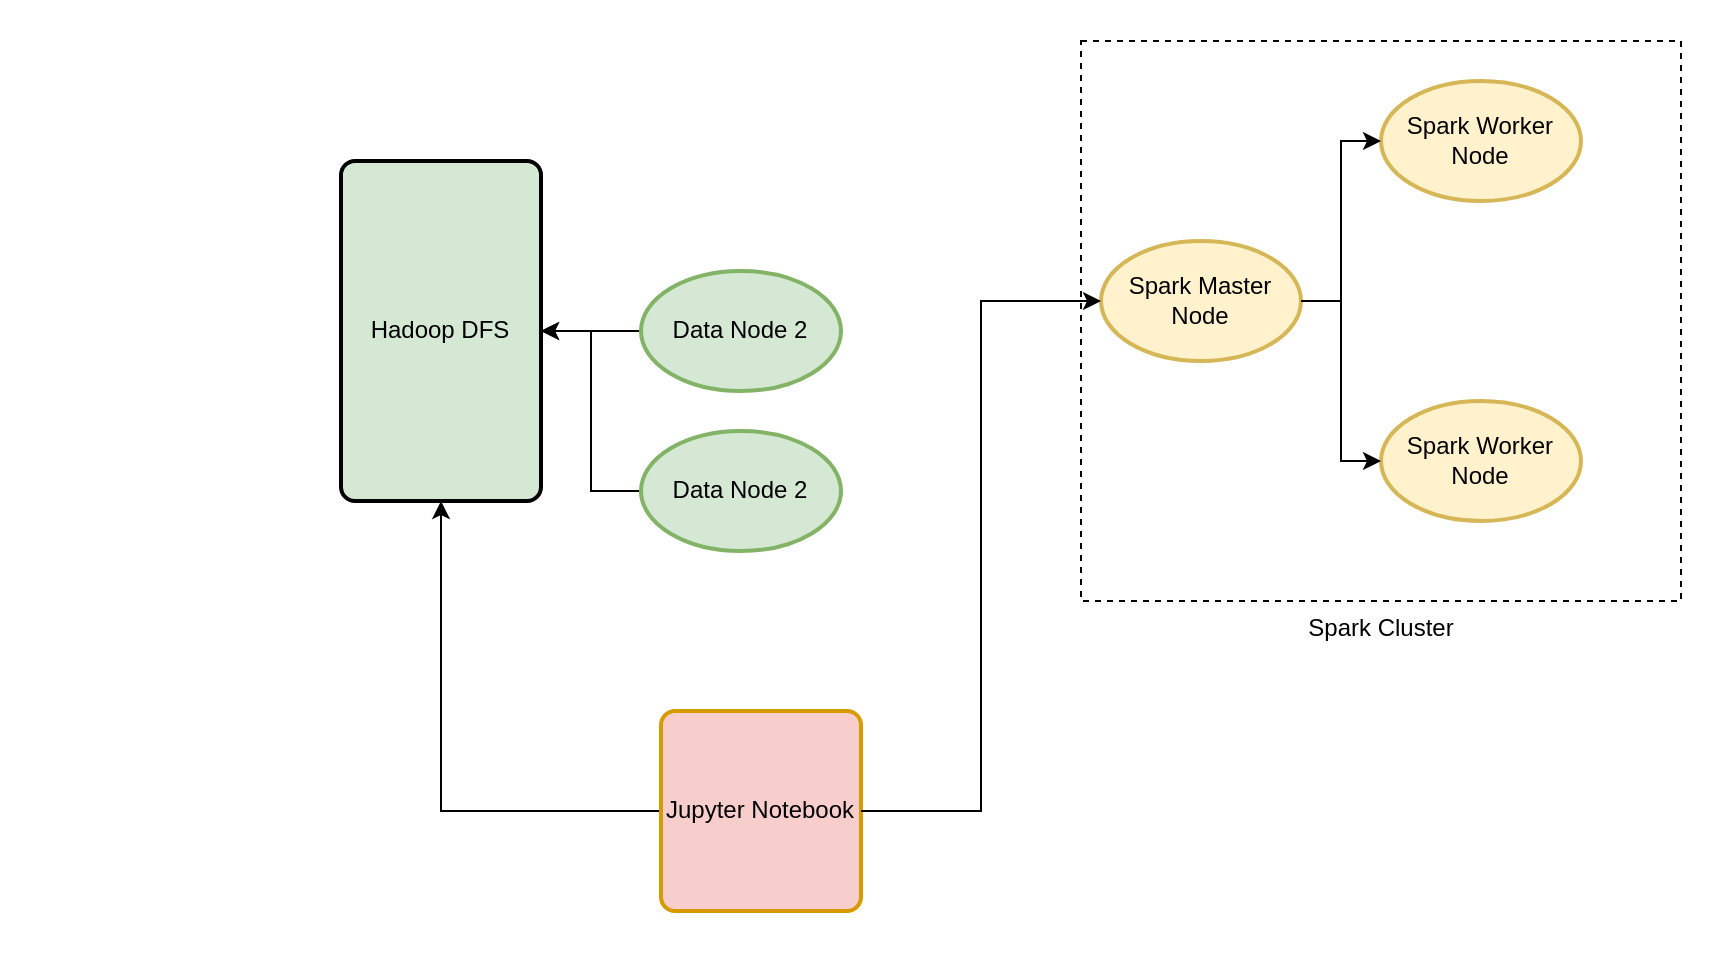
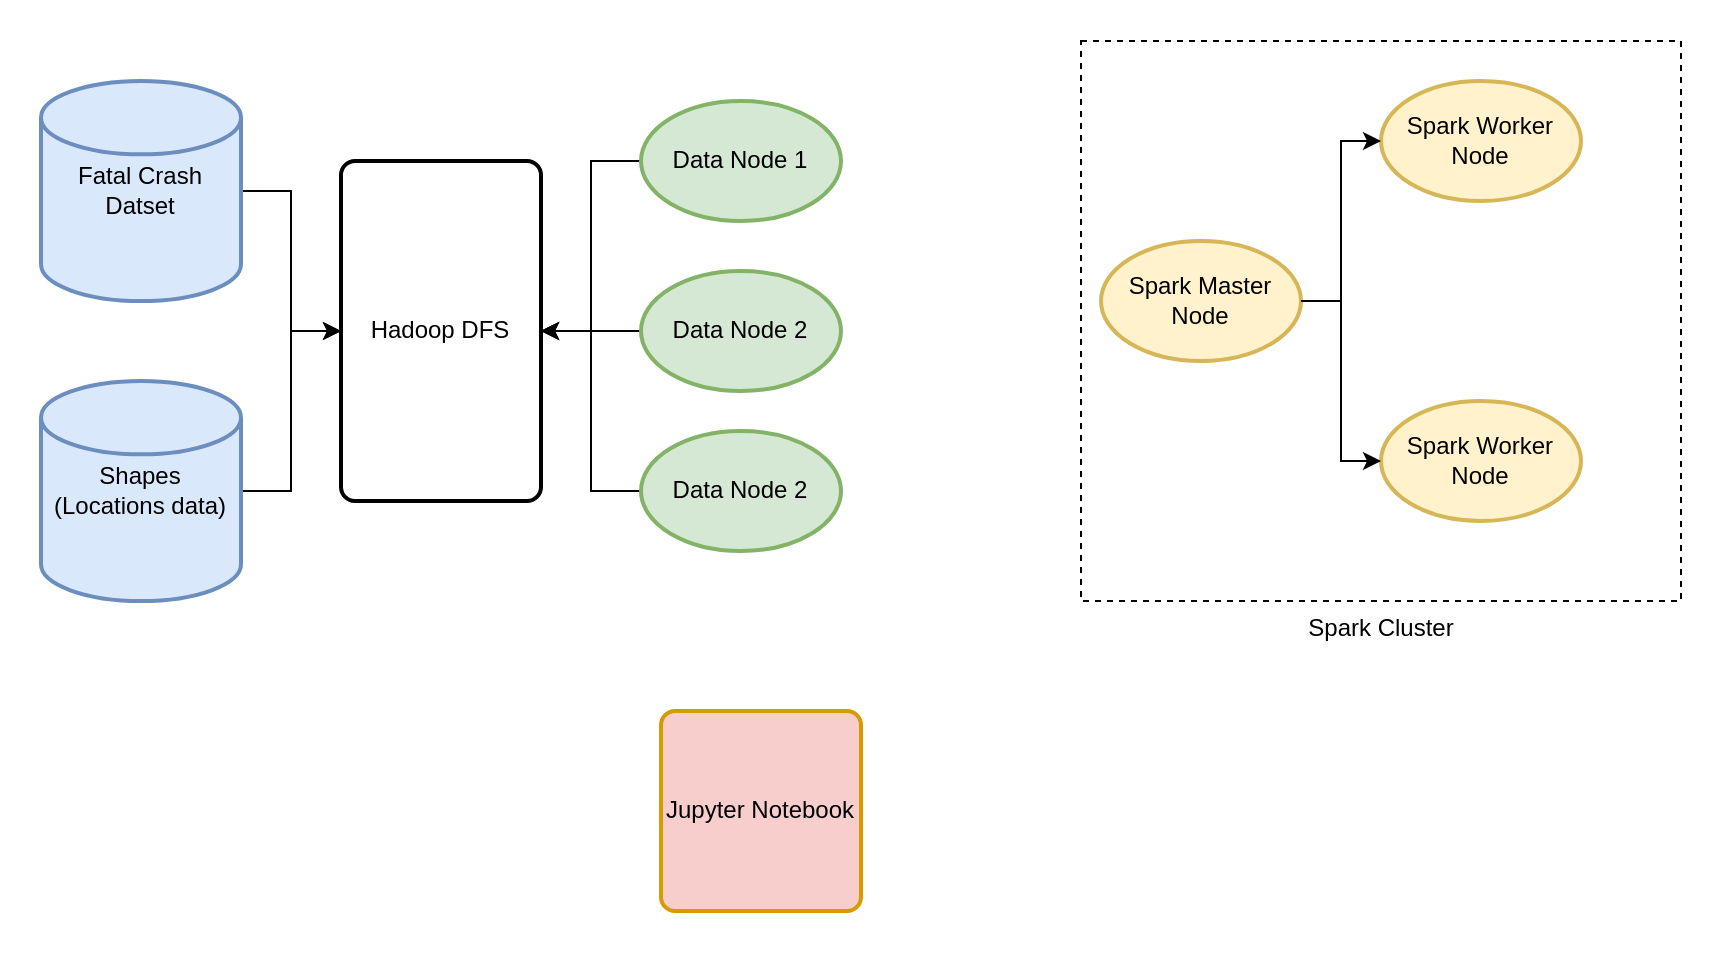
none -> (741, 161)
none -> (141, 191)
none -> (591, 219)
none -> (291, 234)
(441, 331) -> (441, 331)
none -> (291, 438)
none -> (141, 491)
(981, 563) -> none
(441, 772) -> none
